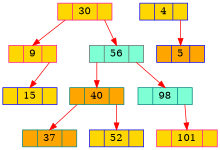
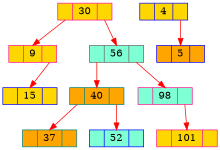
(165, 96) -> (165, 96)
(117, 138) -> (117, 138)
